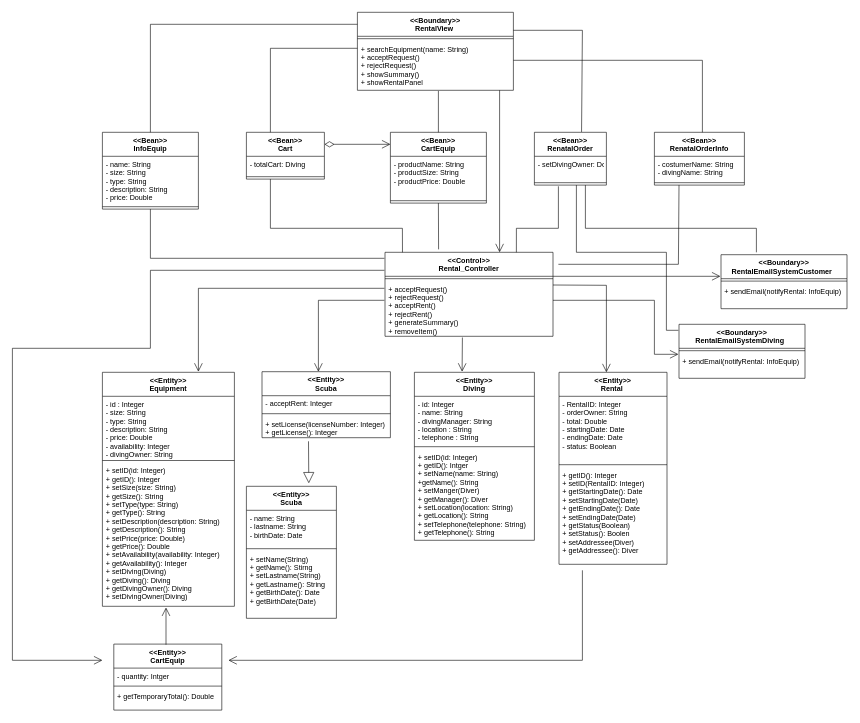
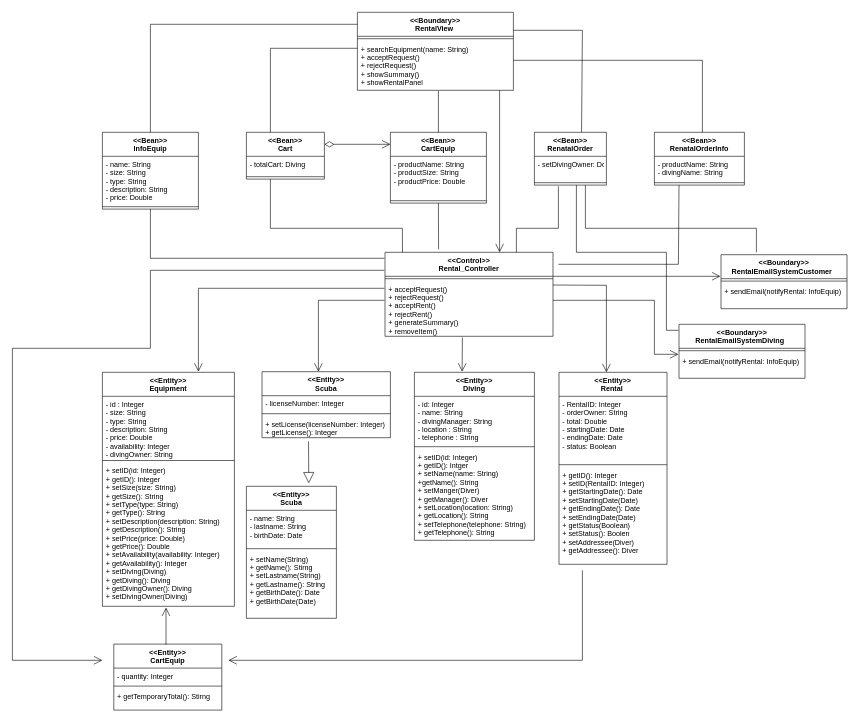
(698, 164) -> (696, 164)
(305, 404) -> (309, 404)
(150, 676) -> (152, 676)
(171, 697) -> (171, 697)
